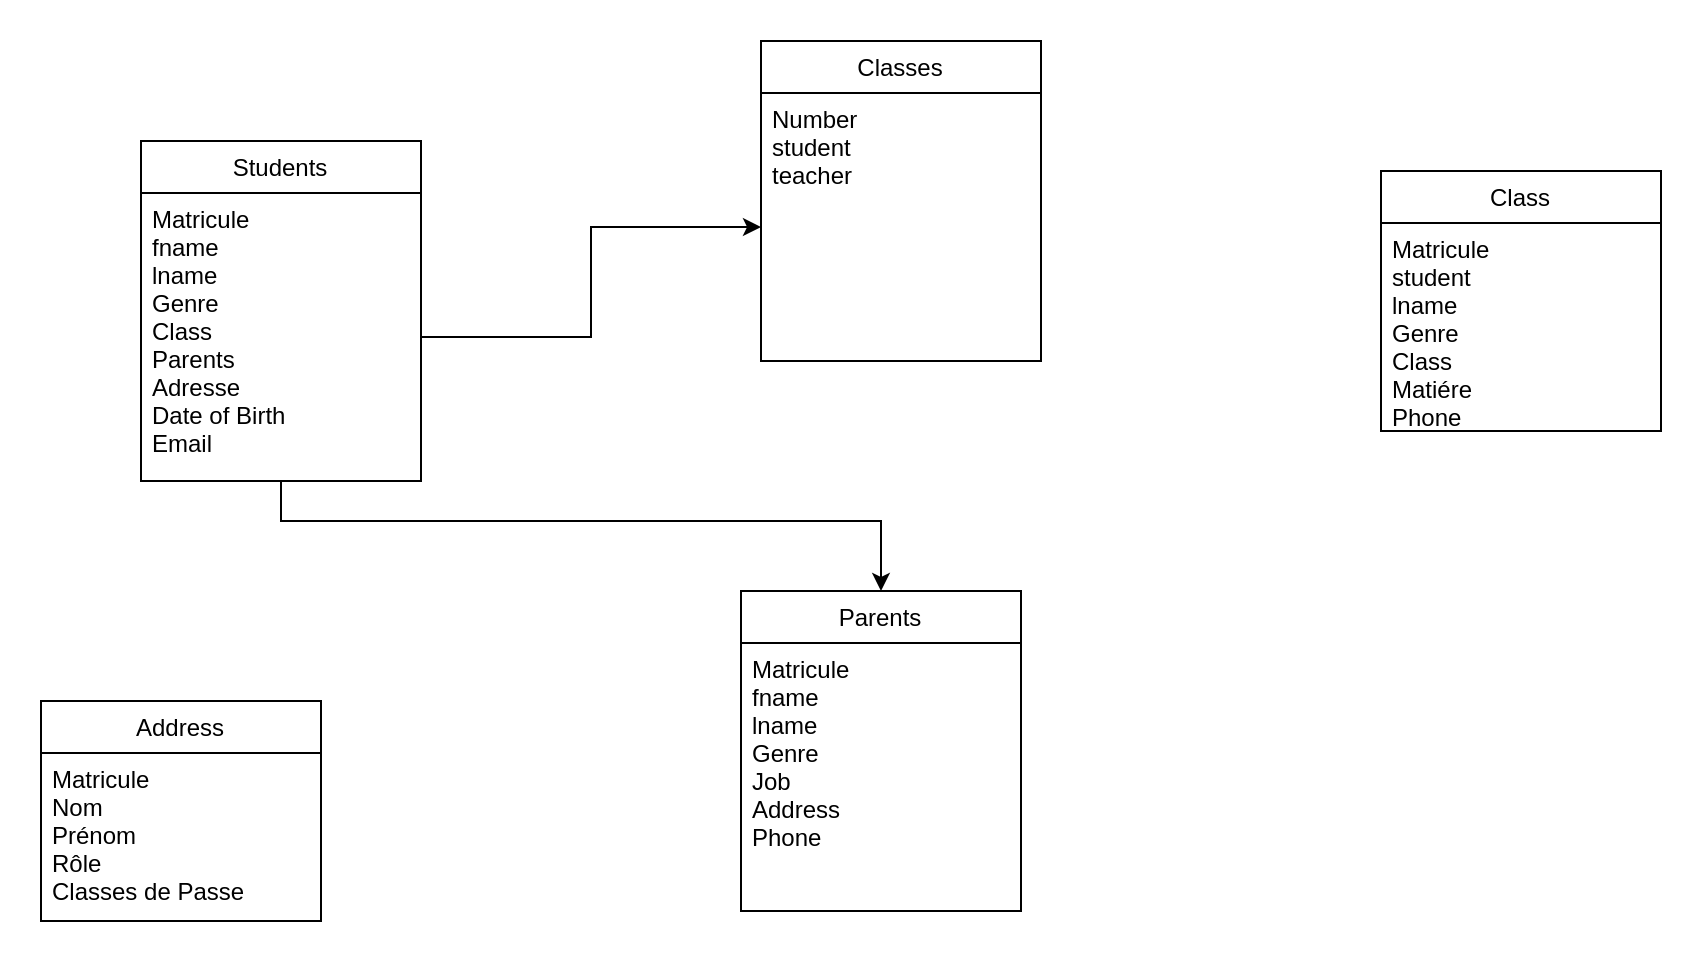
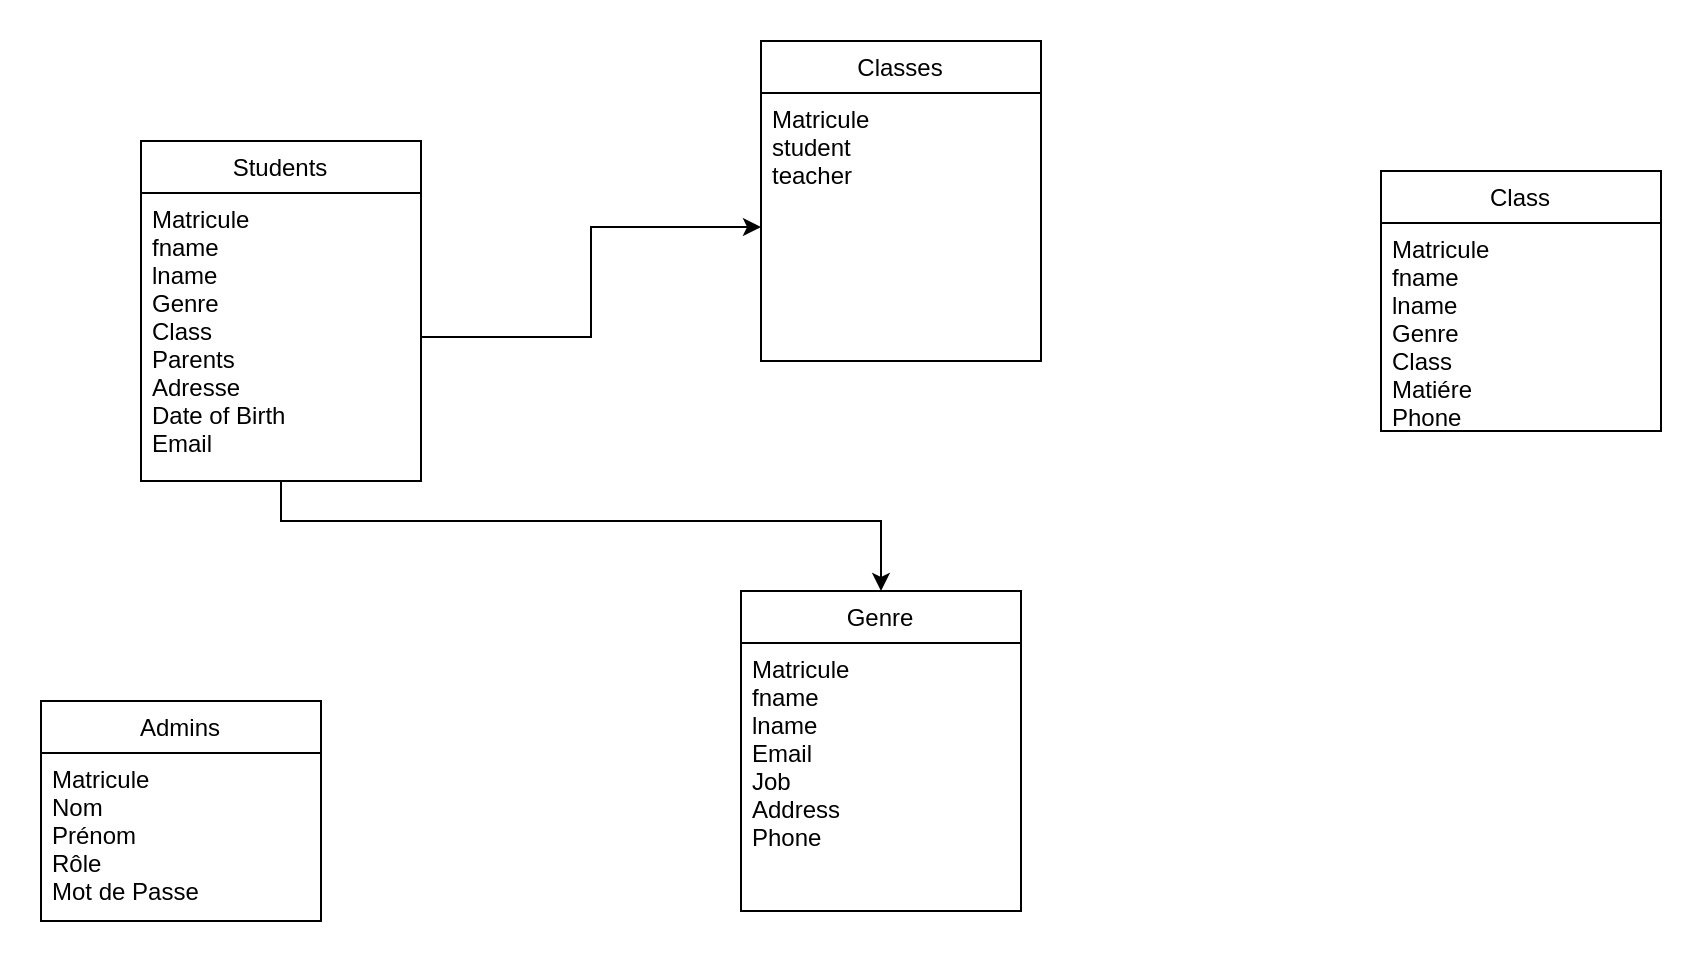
(812, 120) -> (826, 120)
(1446, 250) -> (1446, 250)
(880, 618) -> (880, 618)
(806, 670) -> (806, 670)
(180, 728) -> (180, 728)
(106, 780) -> (106, 780)
